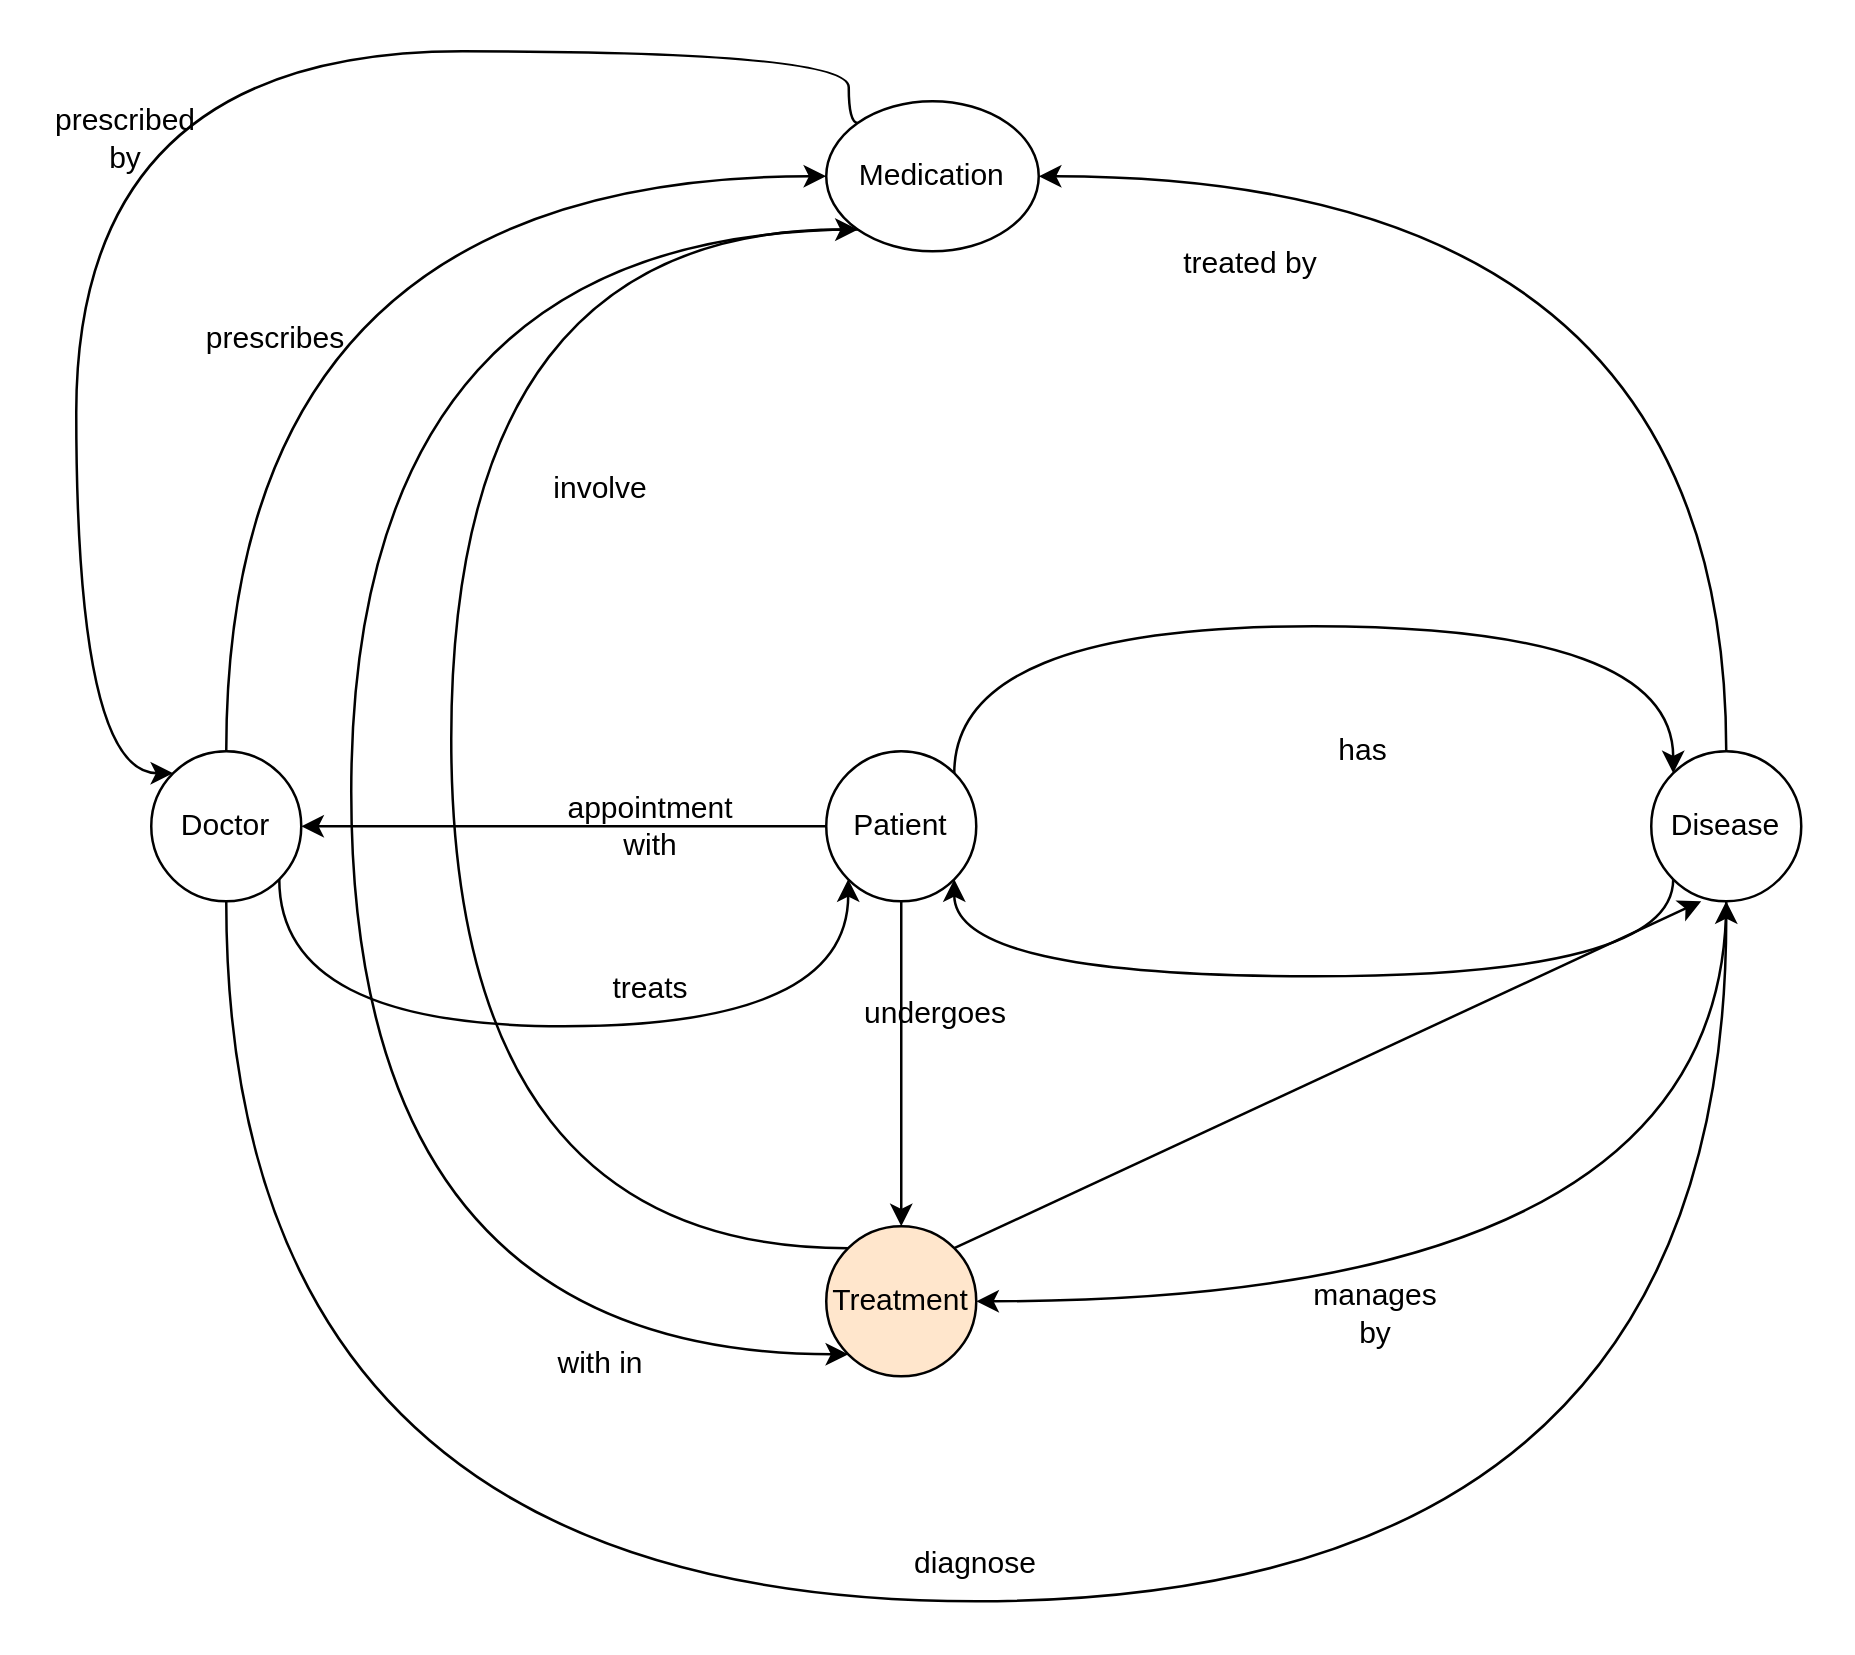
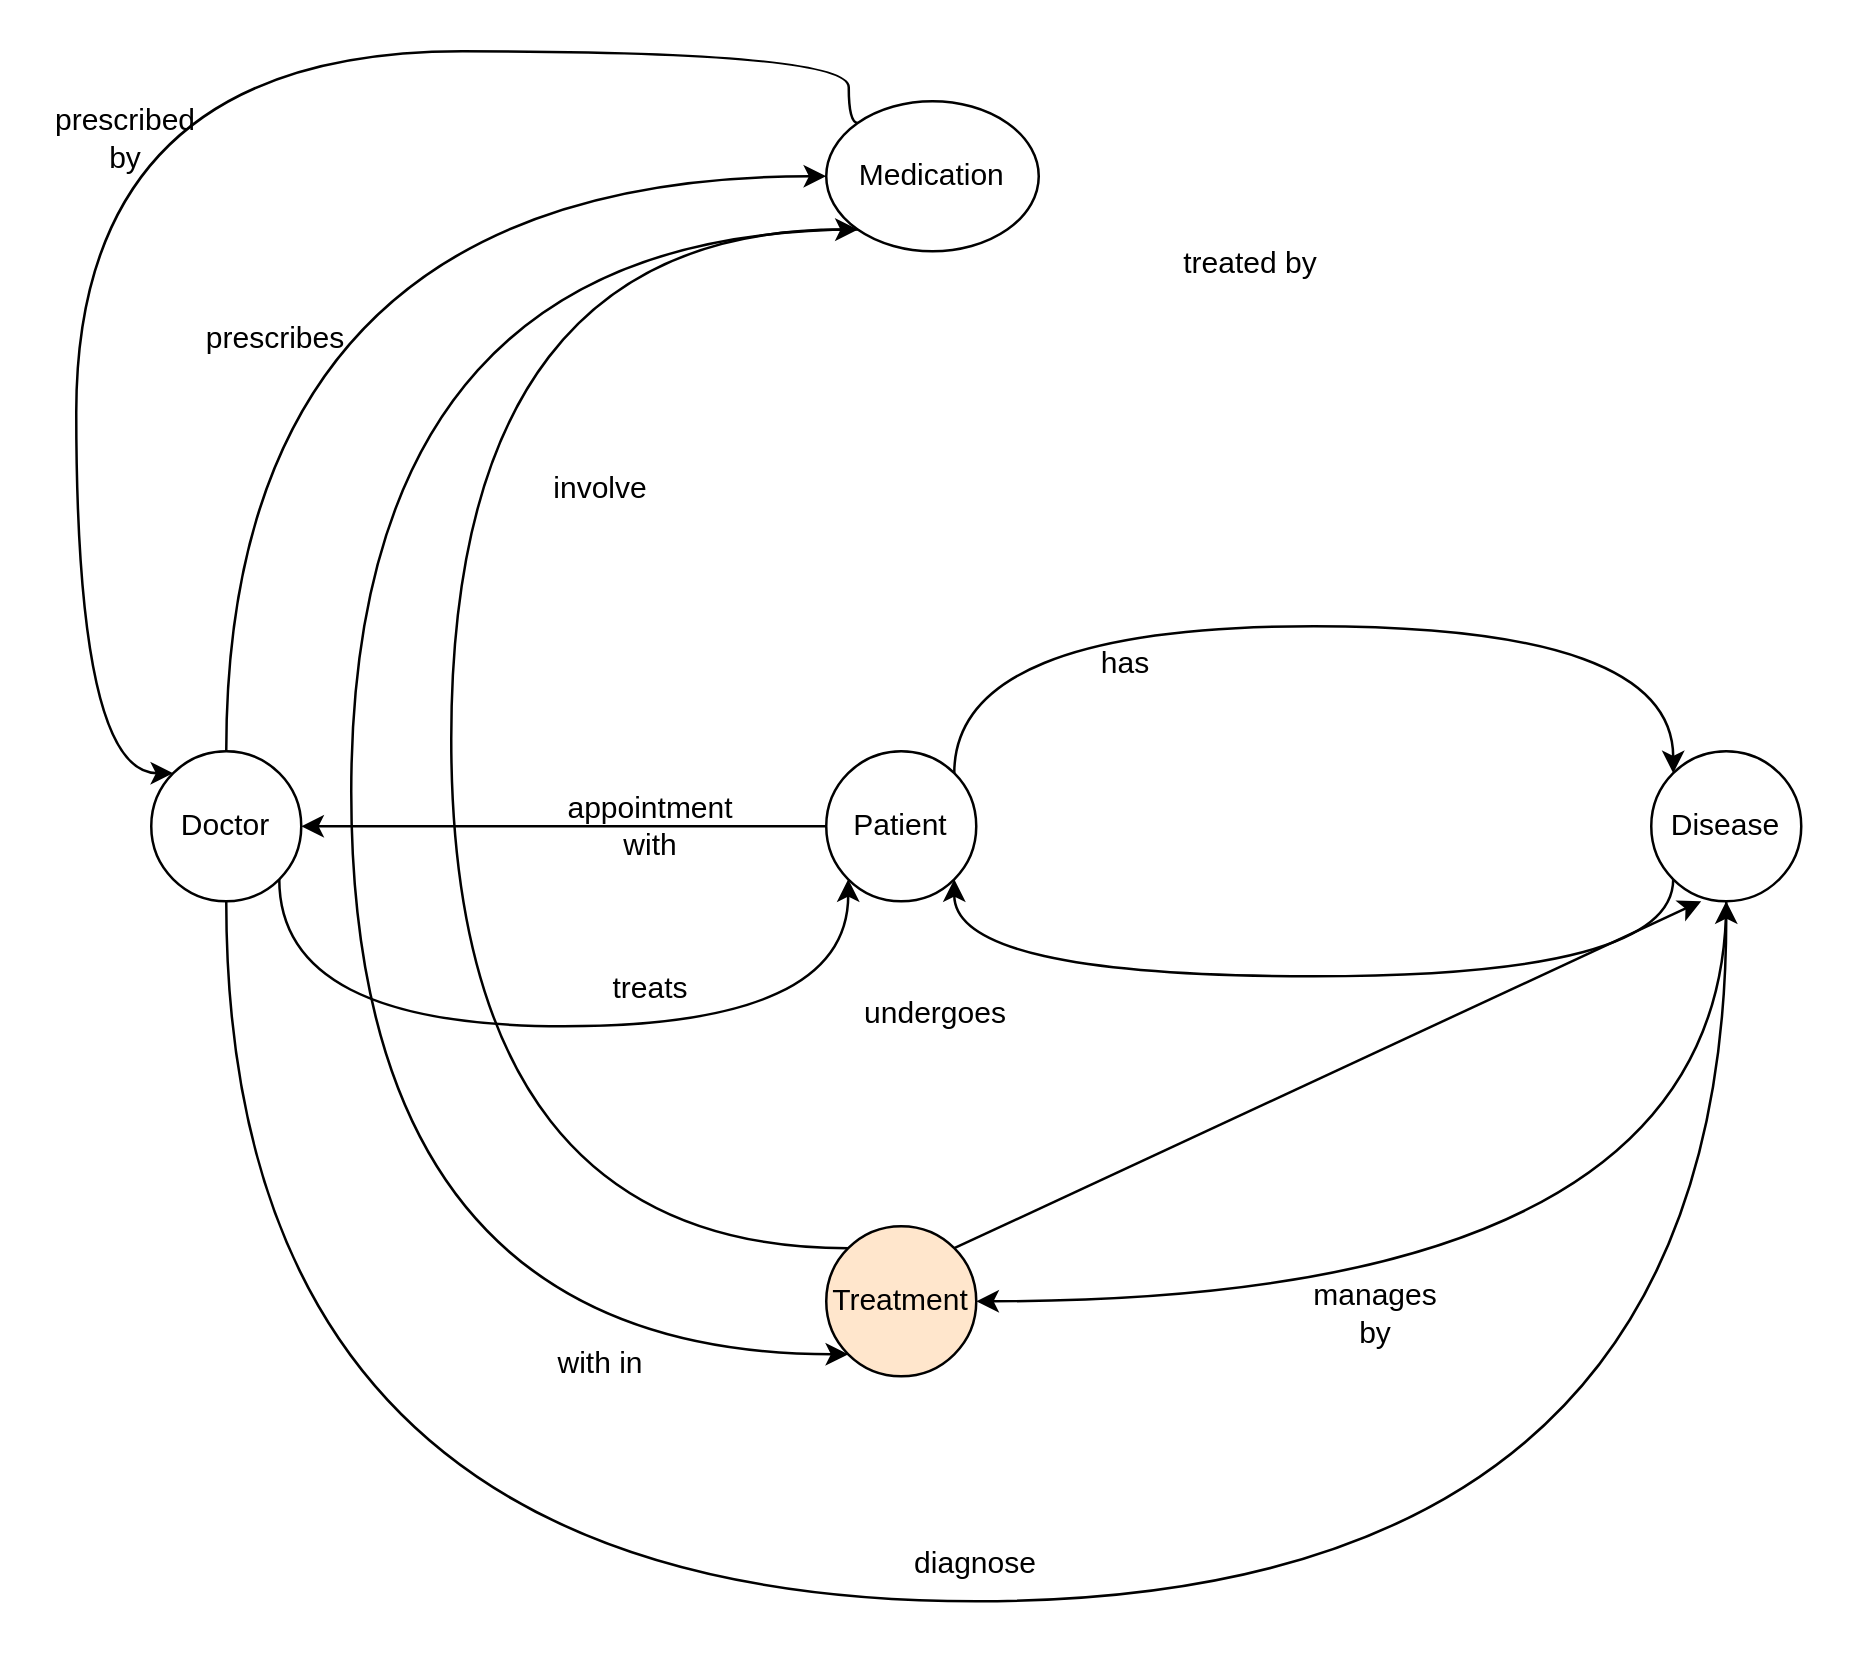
(1535, 304) -> none
(1364, 751) -> (1126, 664)
(901, 1055) -> none
